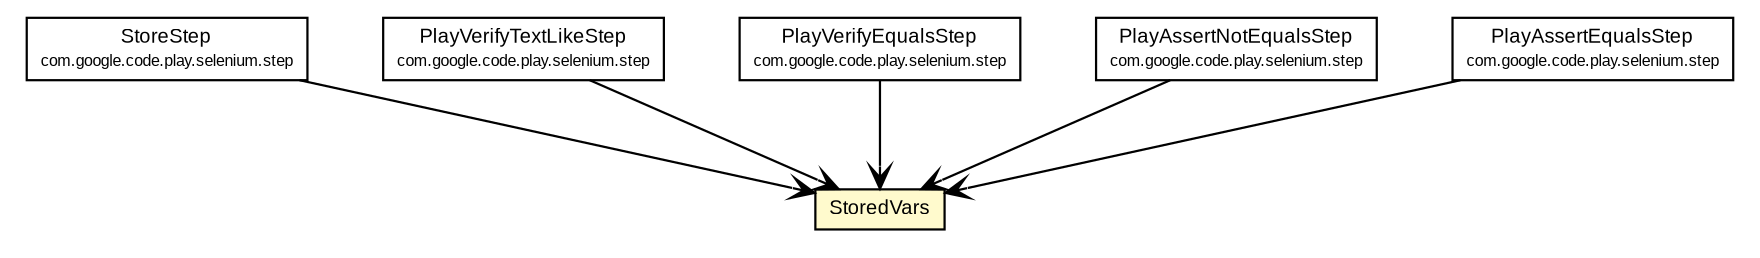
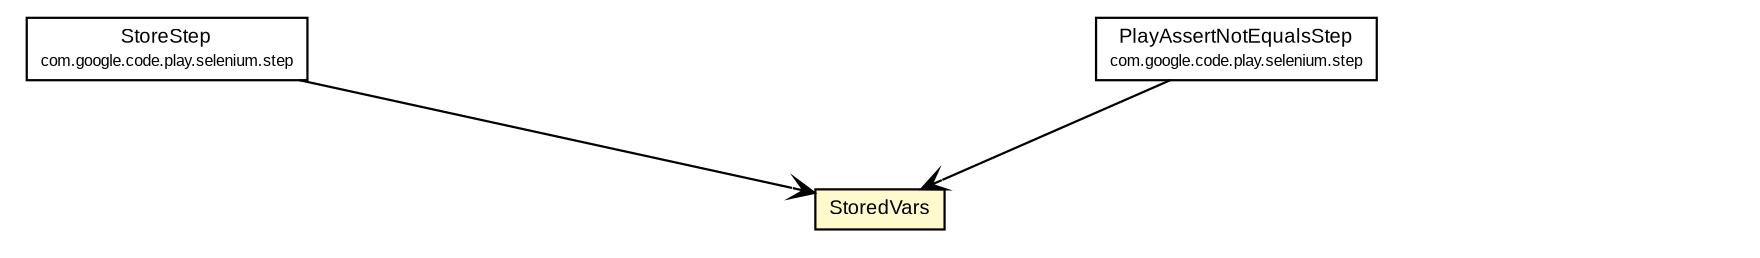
(524, 49) -> none
(880, 49) -> none
(1593, 49) -> none
